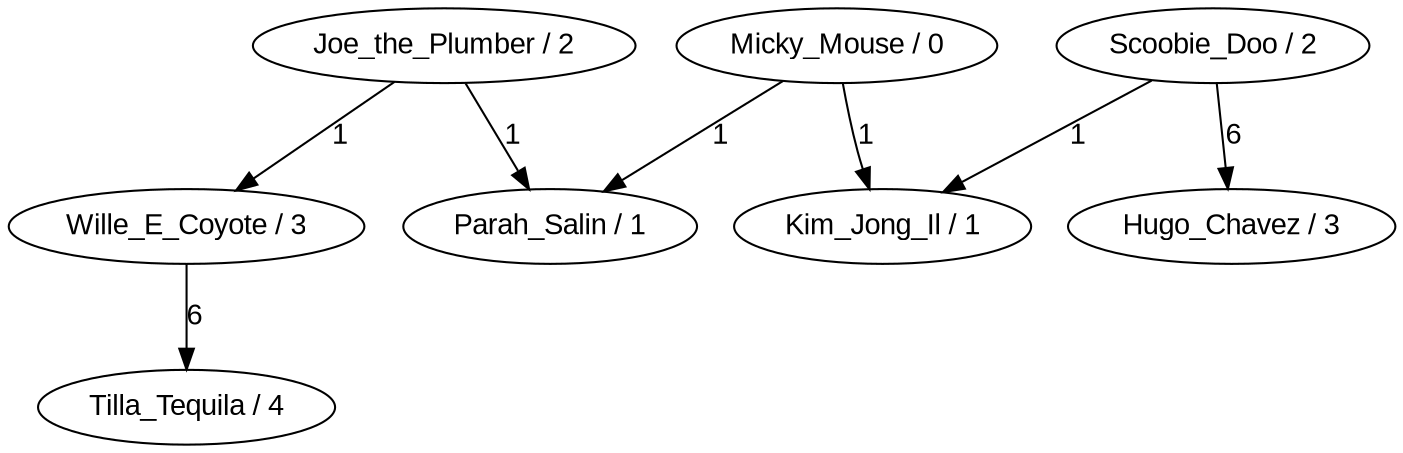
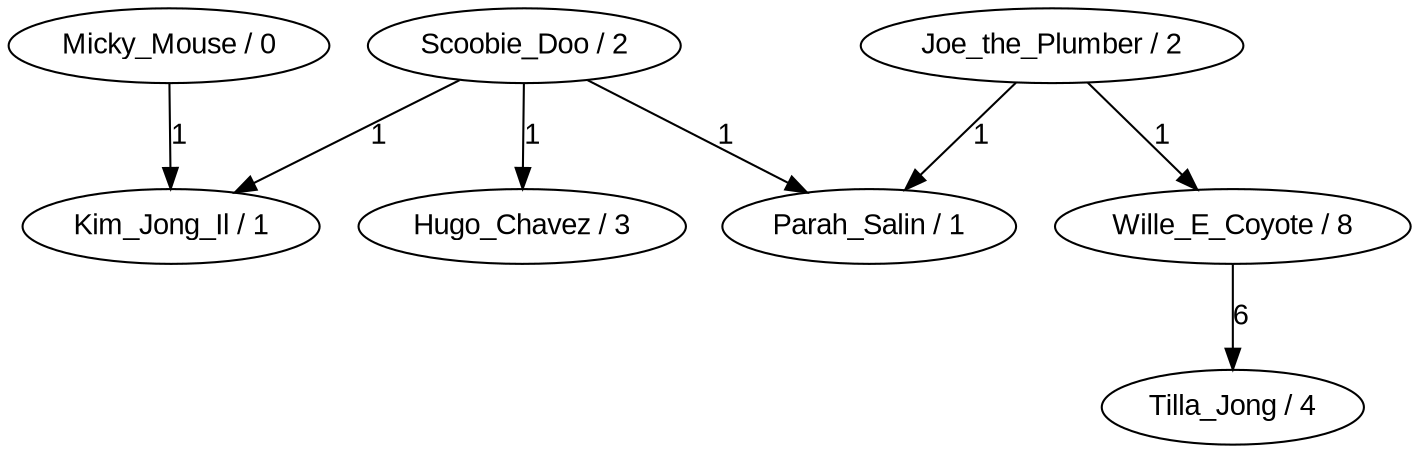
(703, 131) -> (688, 131)
(1234, 136) -> (533, 136)
(187, 226) -> (1233, 226)
(187, 407) -> (1233, 407)
